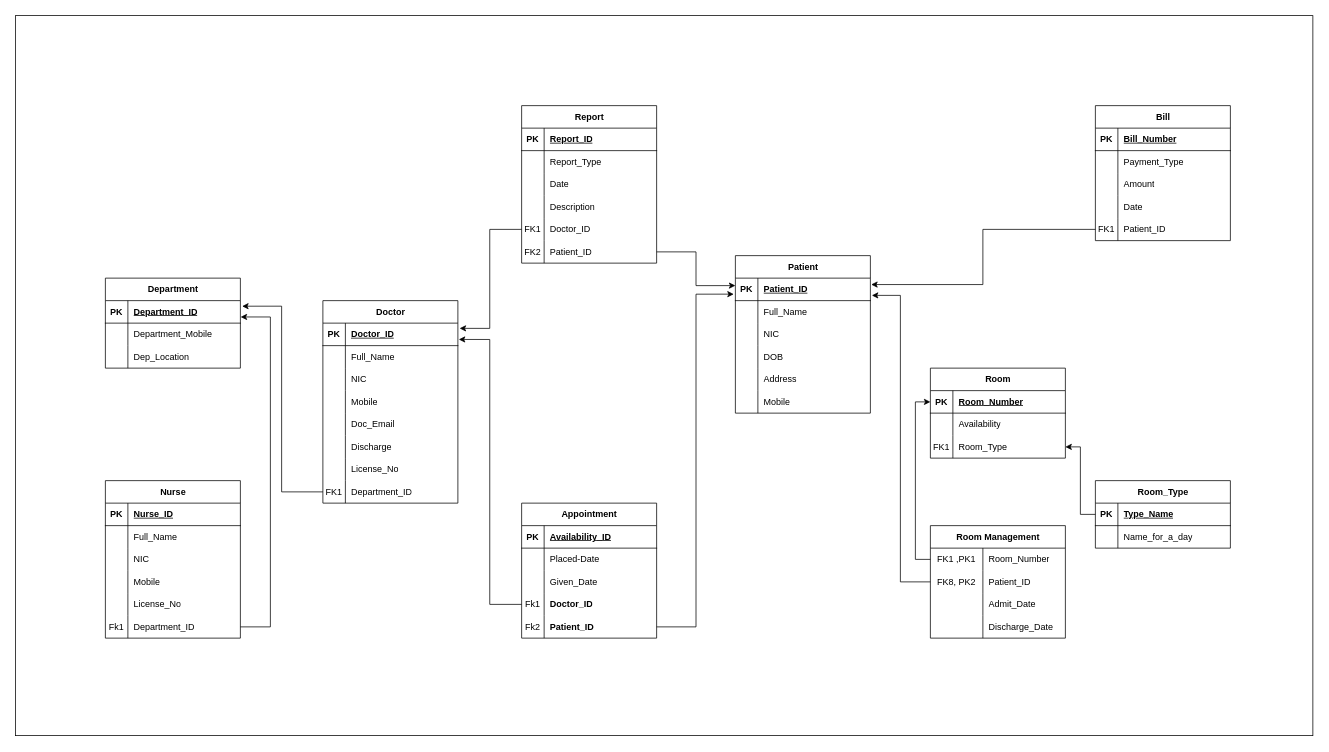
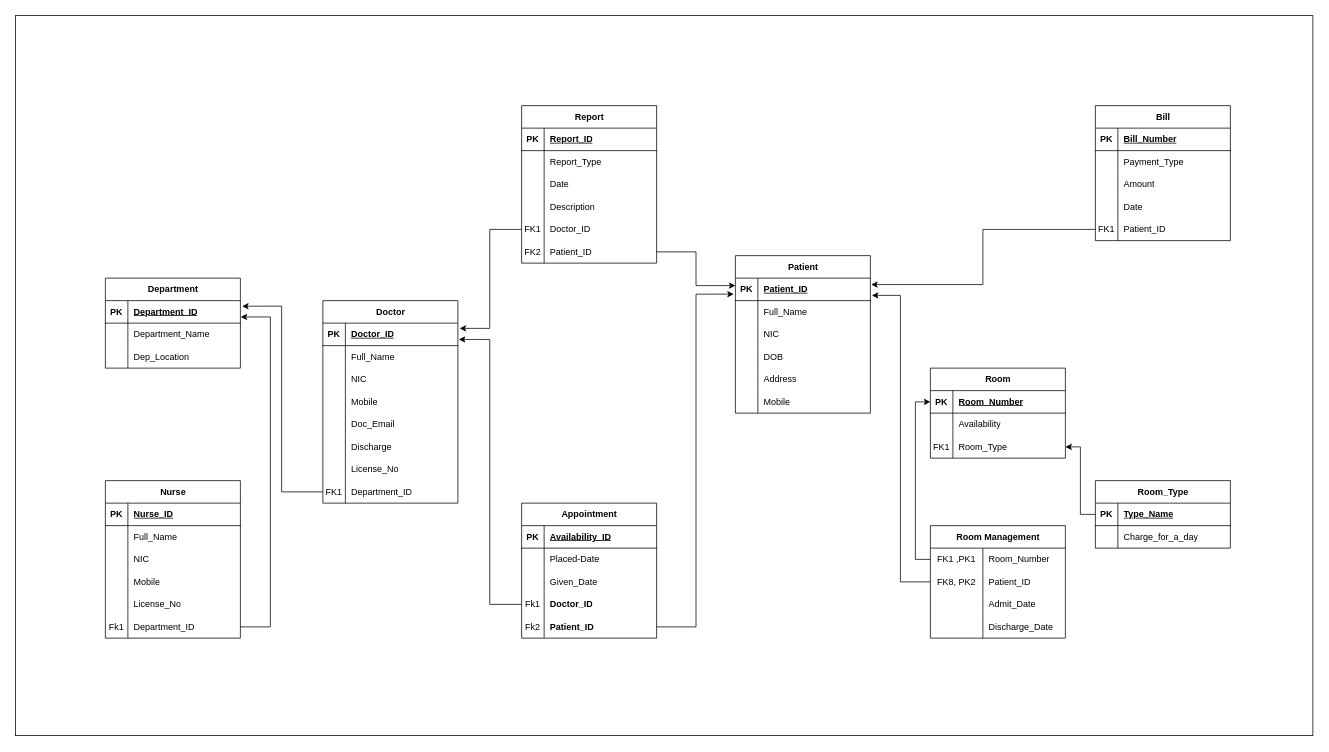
(174, 334) -> (172, 334)
(1159, 537) -> (1164, 537)
